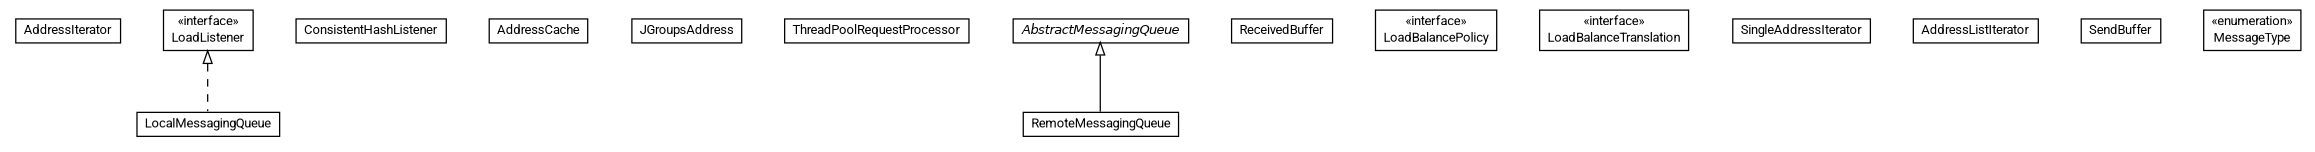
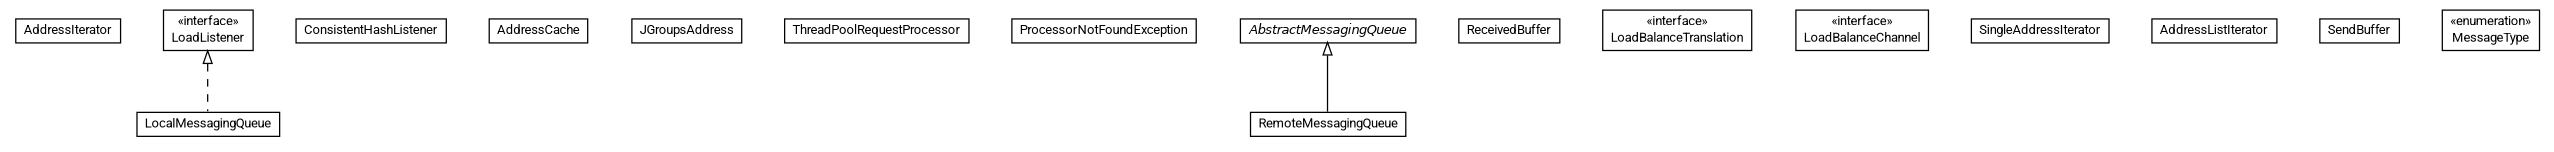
none -> (1104, 30)
(1436, 30) -> none
none -> (1862, 30)
